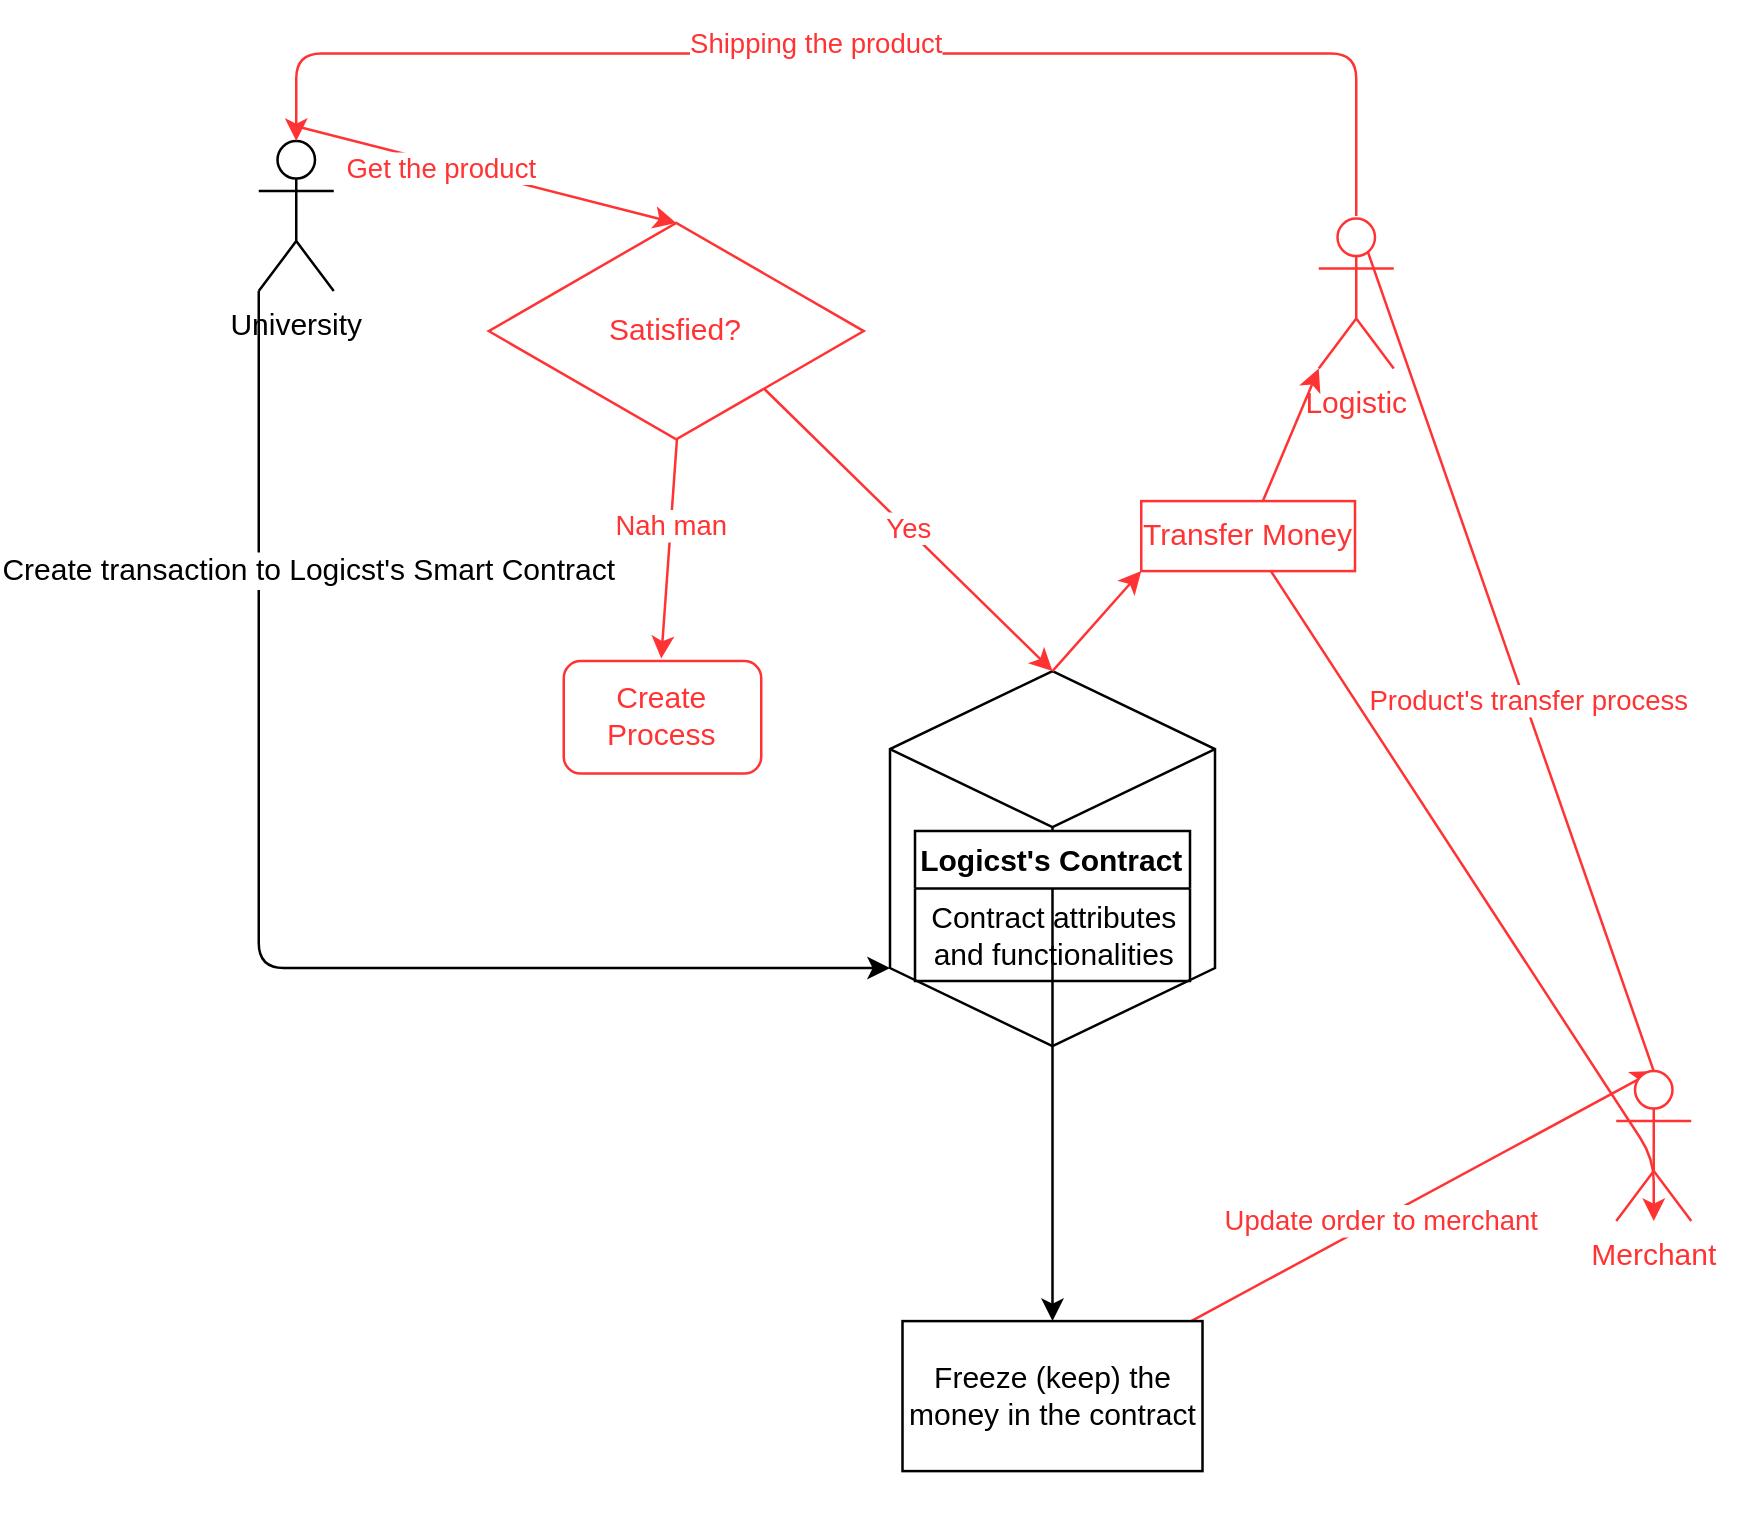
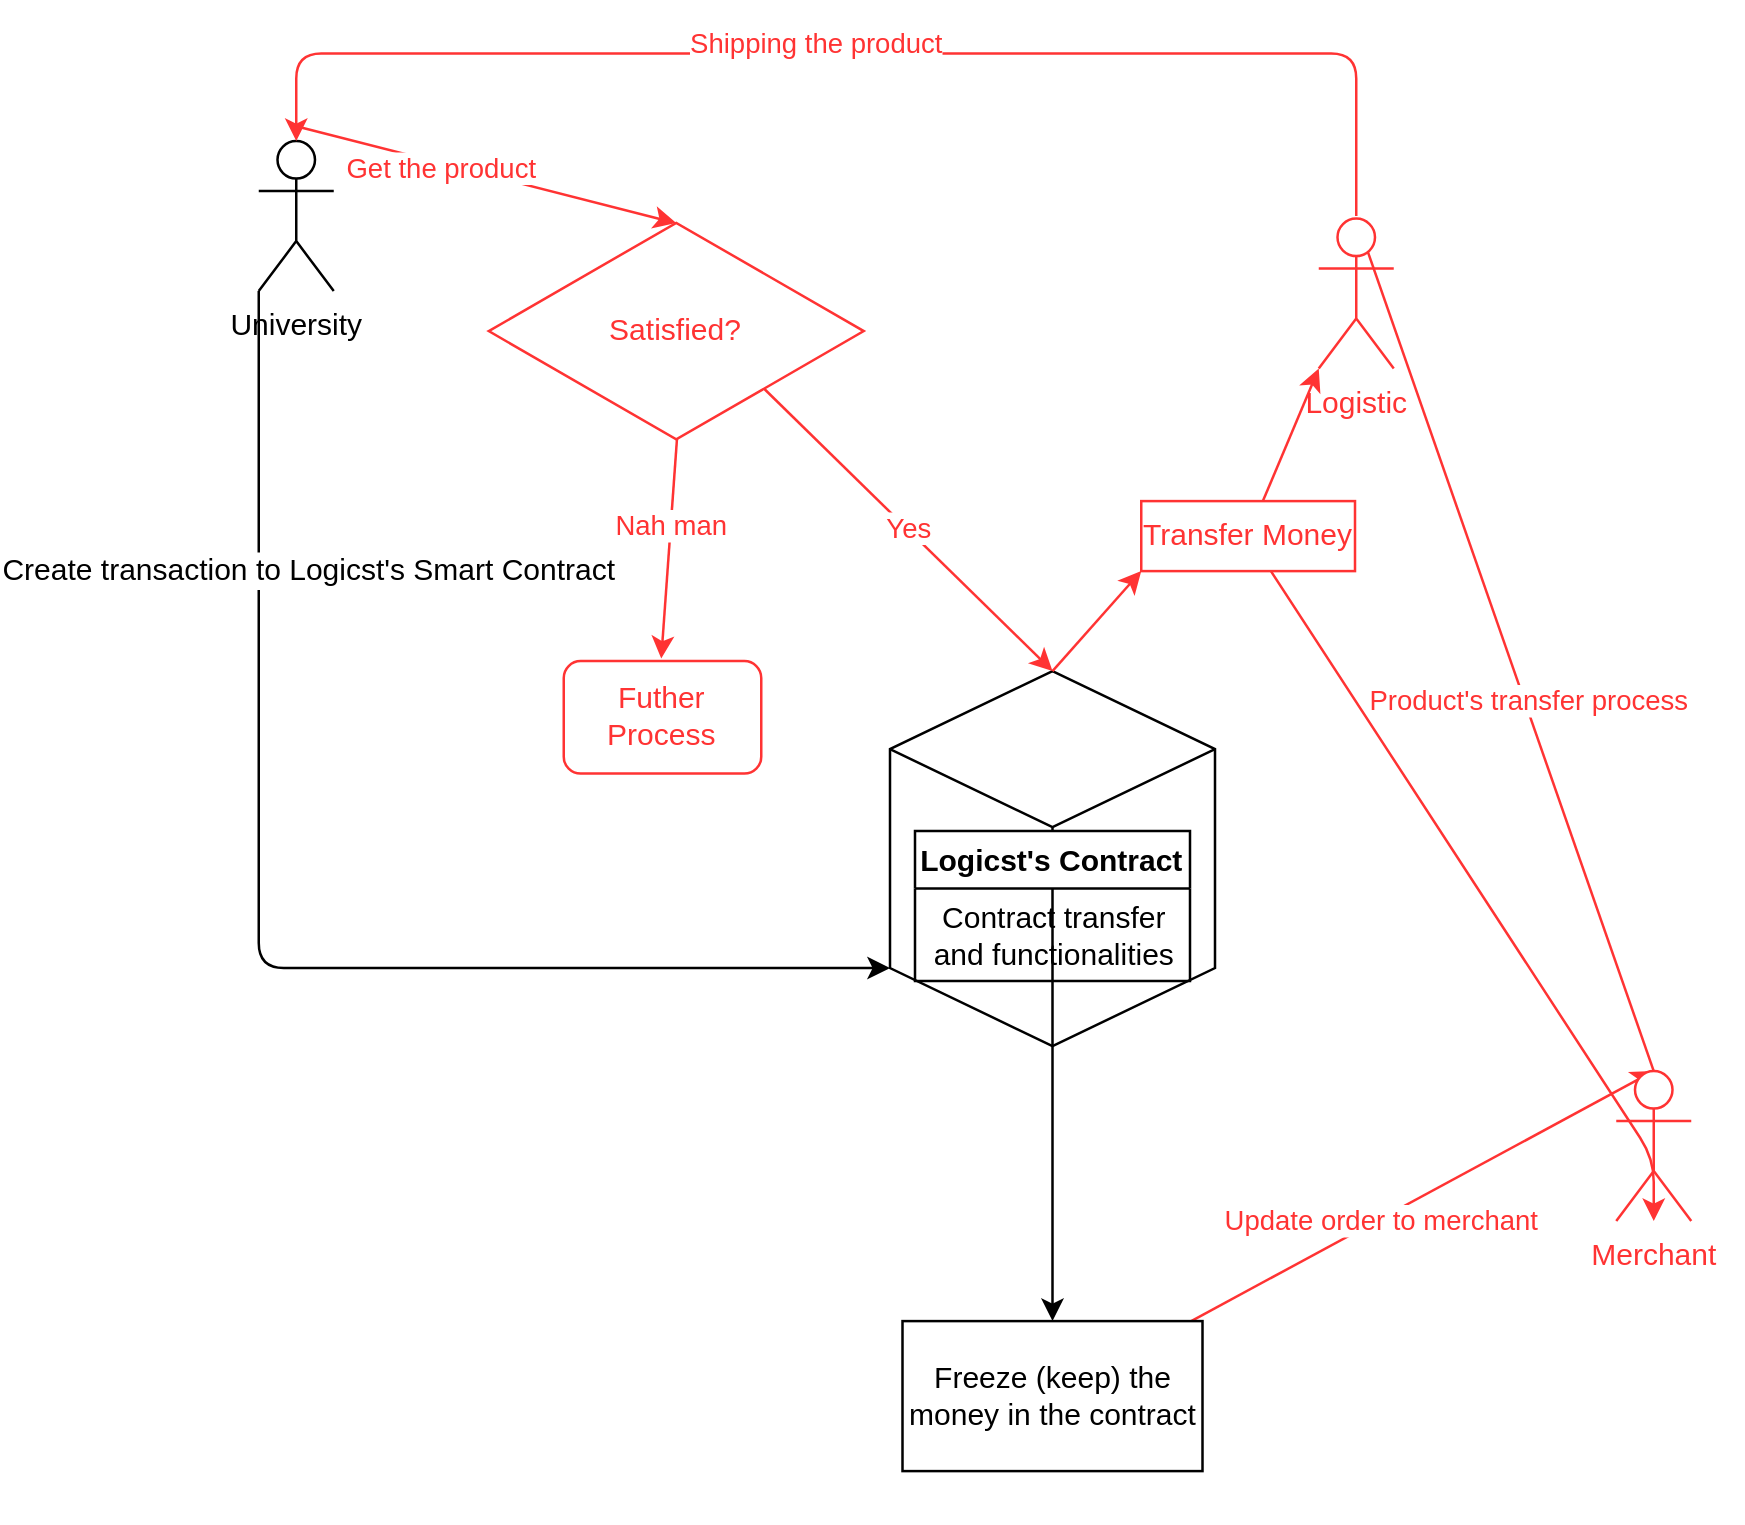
(663, 716) -> (663, 716)
(1055, 936) -> (1055, 936)
